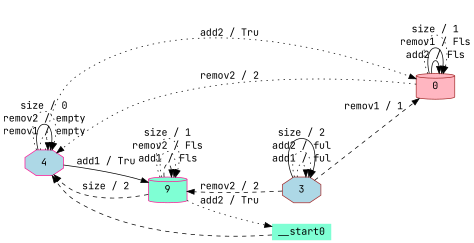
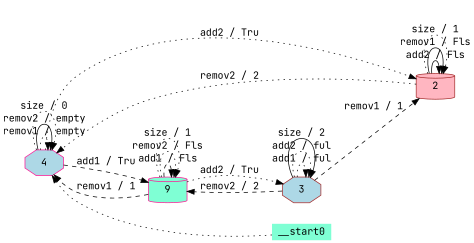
(435, 86) -> (435, 86)
(103, 171) -> (103, 171)
(106, 187) -> (106, 187)
(225, 215) -> (232, 176)
(158, 230) -> (158, 230)
